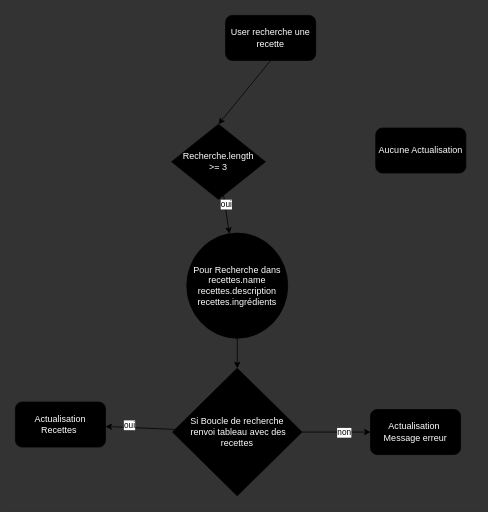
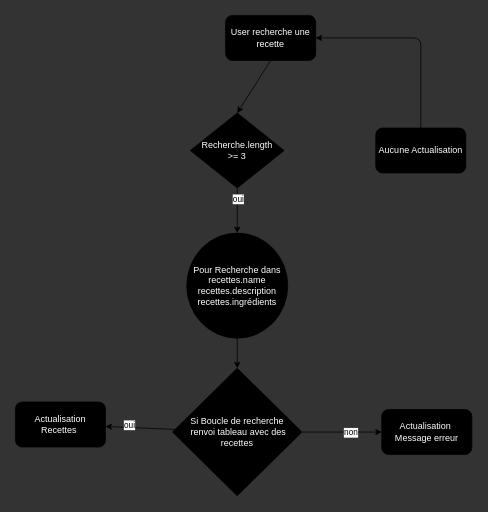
none -> (420, 82)
(218, 162) -> (237, 150)
(415, 432) -> (426, 432)
